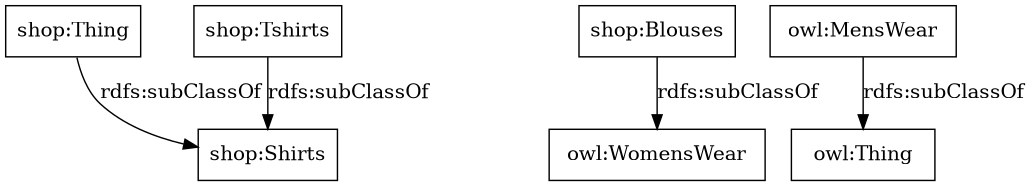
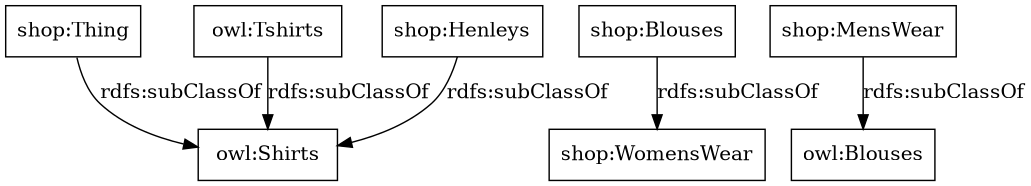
(268, 31) -> (268, 31)
none -> (462, 31)
(863, 31) -> (863, 31)
(268, 155) -> (268, 155)
(657, 155) -> (657, 155)
(863, 155) -> (863, 155)
